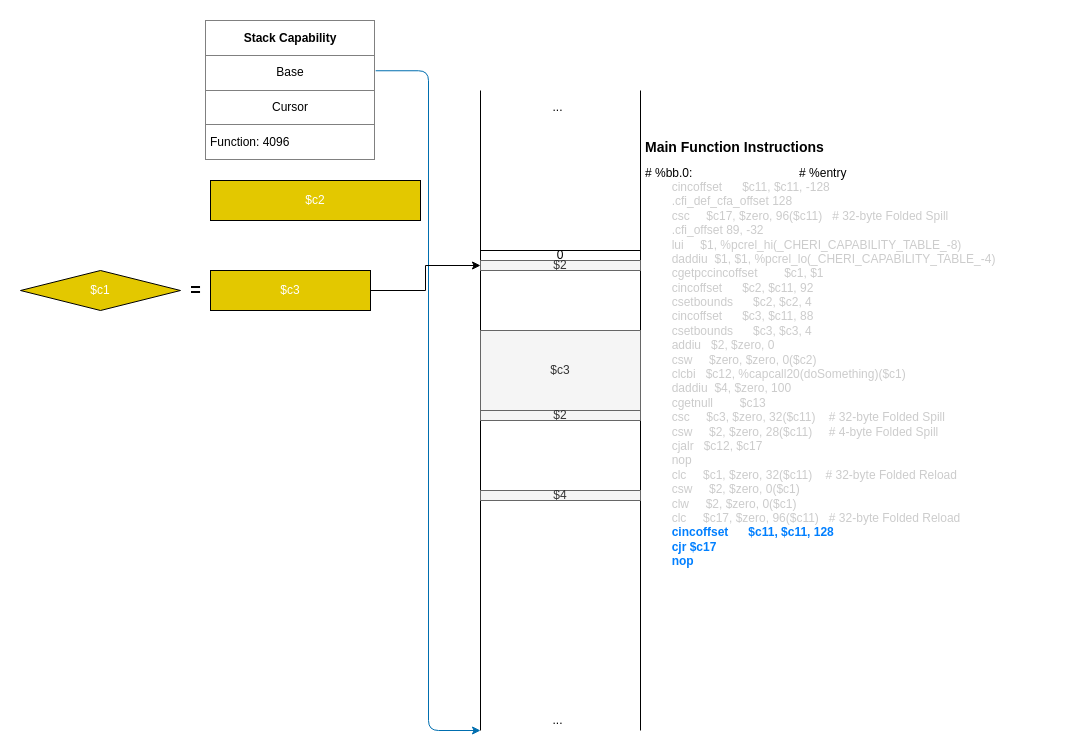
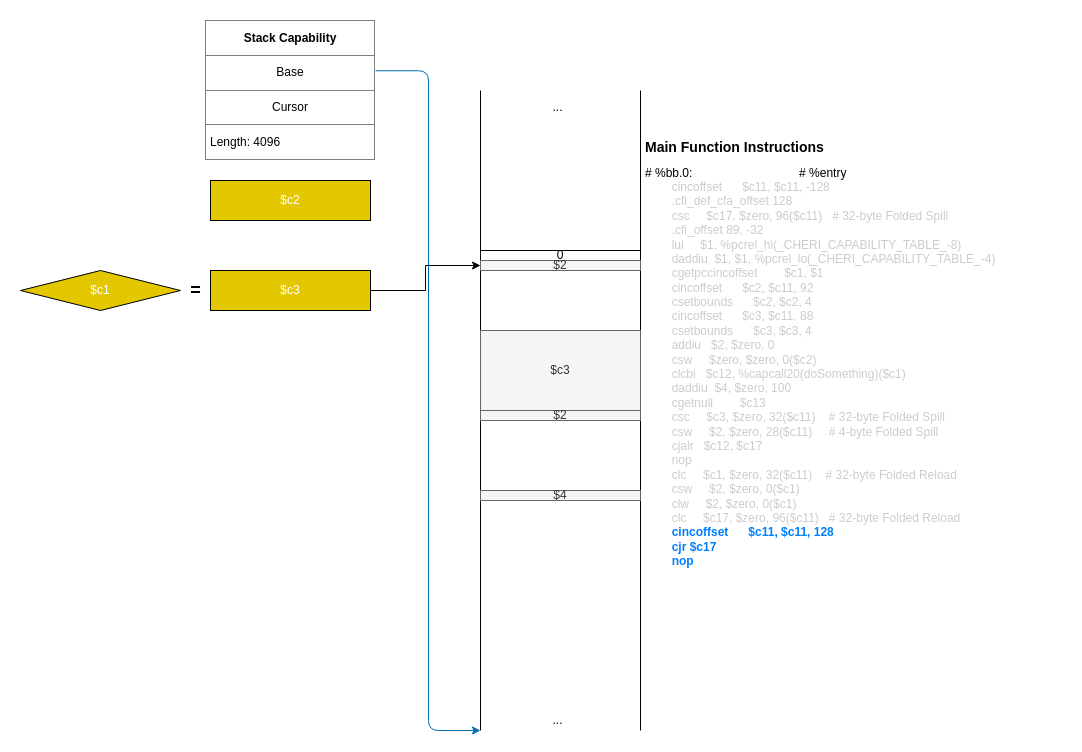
(253, 49) -> (253, 49)
(316, 201) -> (291, 201)
